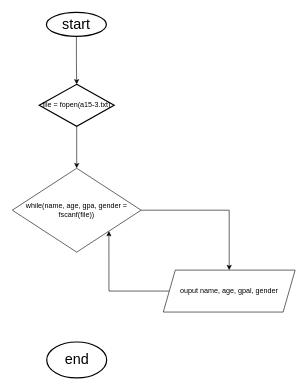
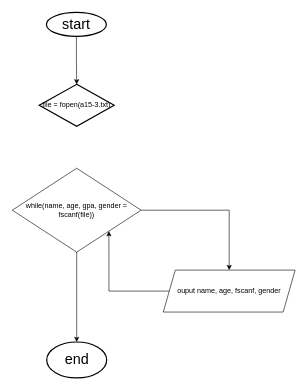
(77, 162) -> none
(230, 291) -> (230, 291)
none -> (77, 336)
